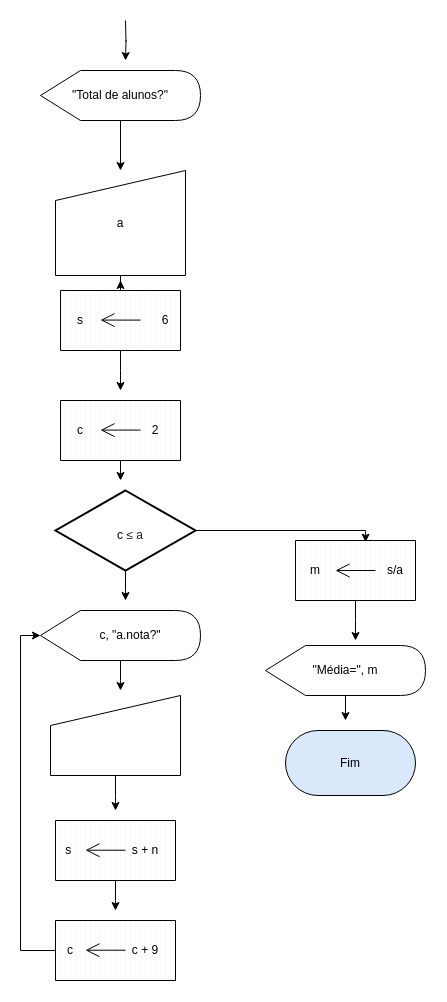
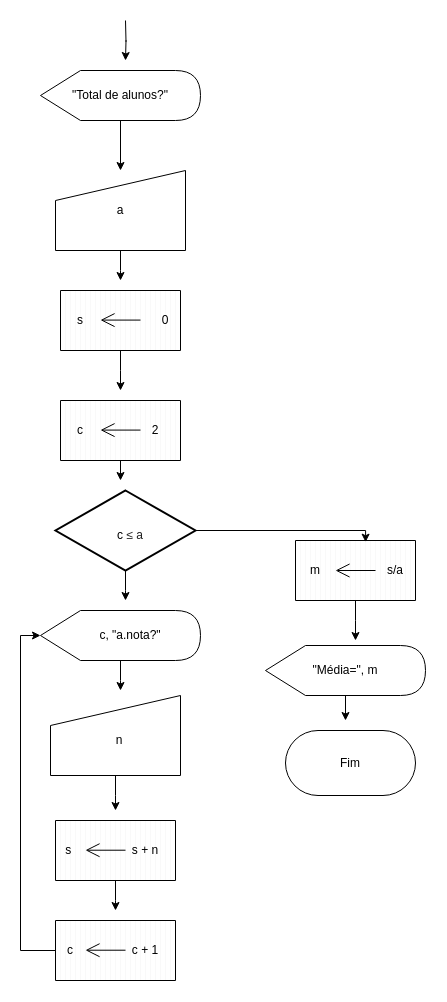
(121, 223) -> (121, 211)
(166, 321) -> (166, 321)
none -> (120, 741)
(351, 763) -> (351, 763)
(146, 951) -> (146, 951)
